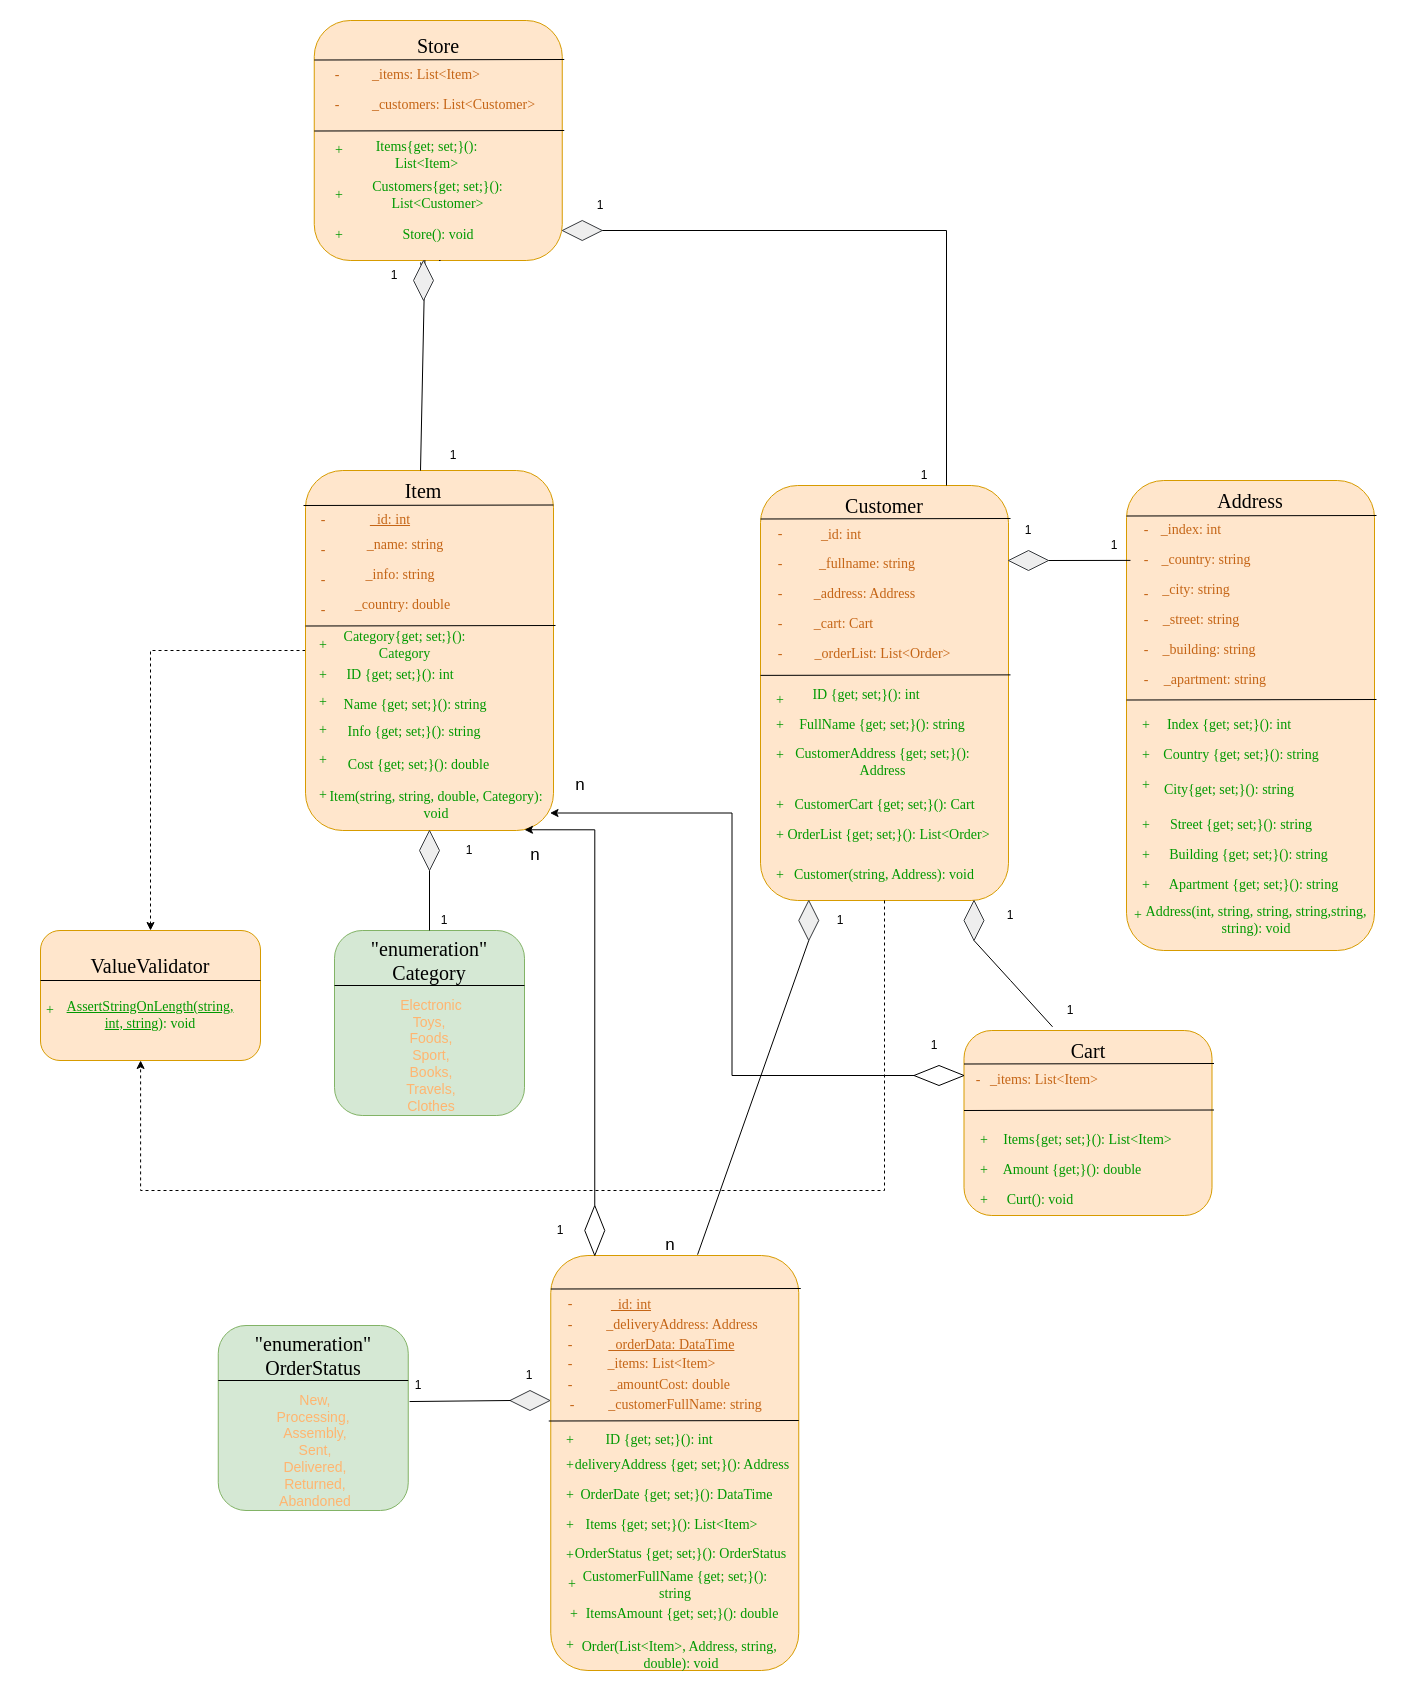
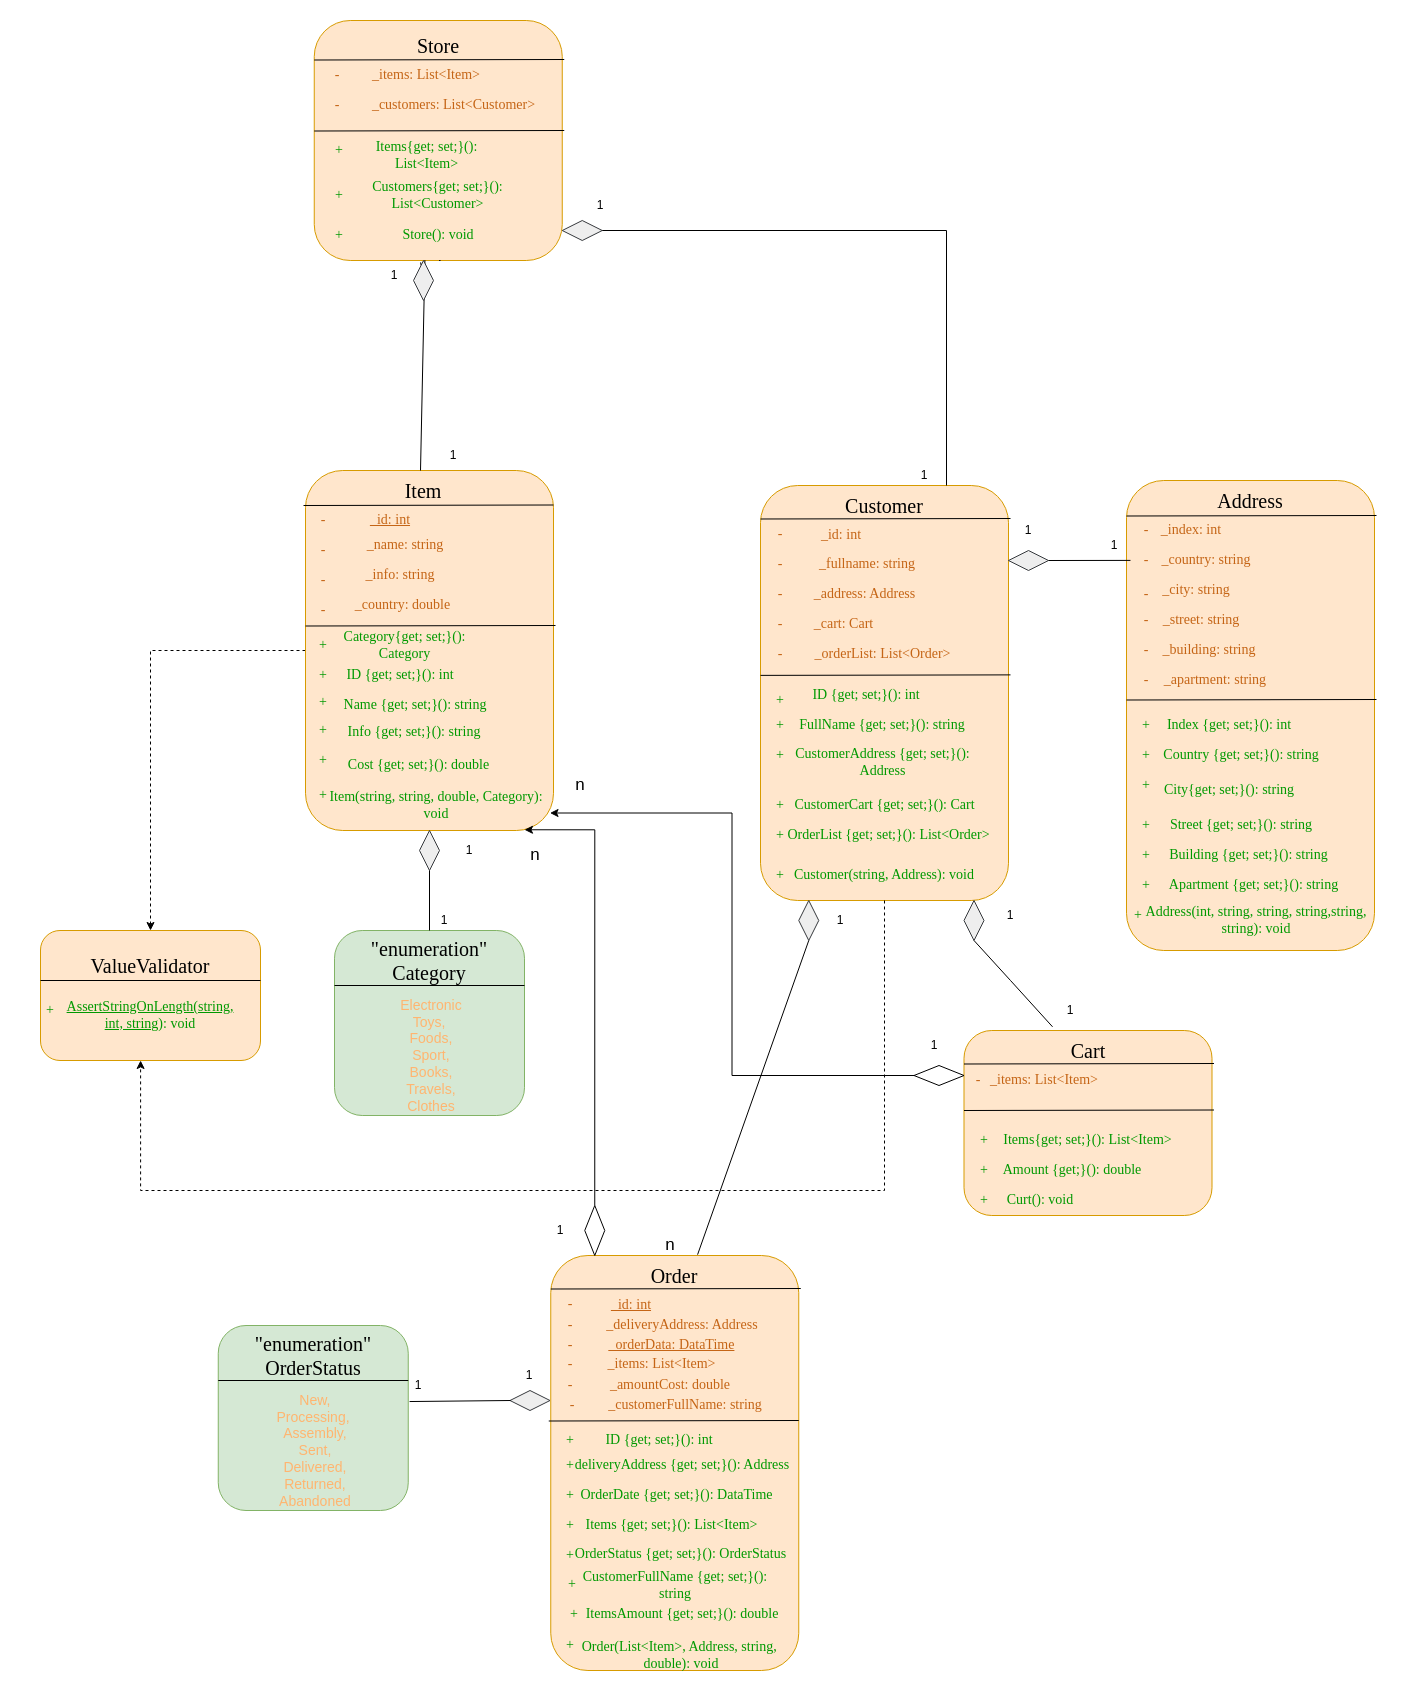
none -> (675, 1276)
